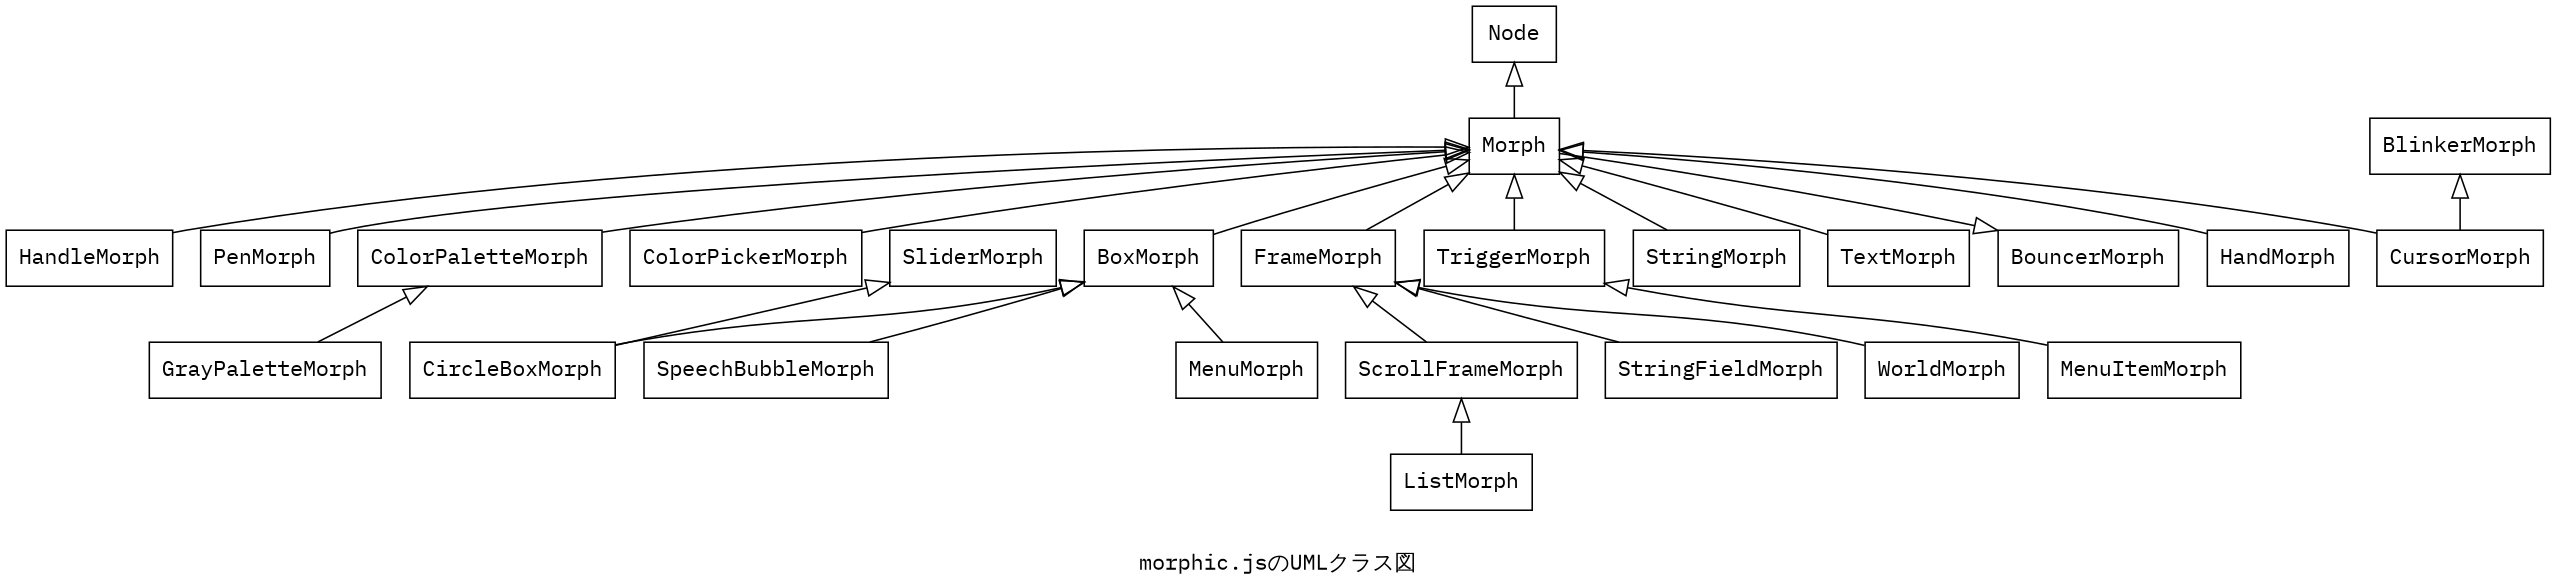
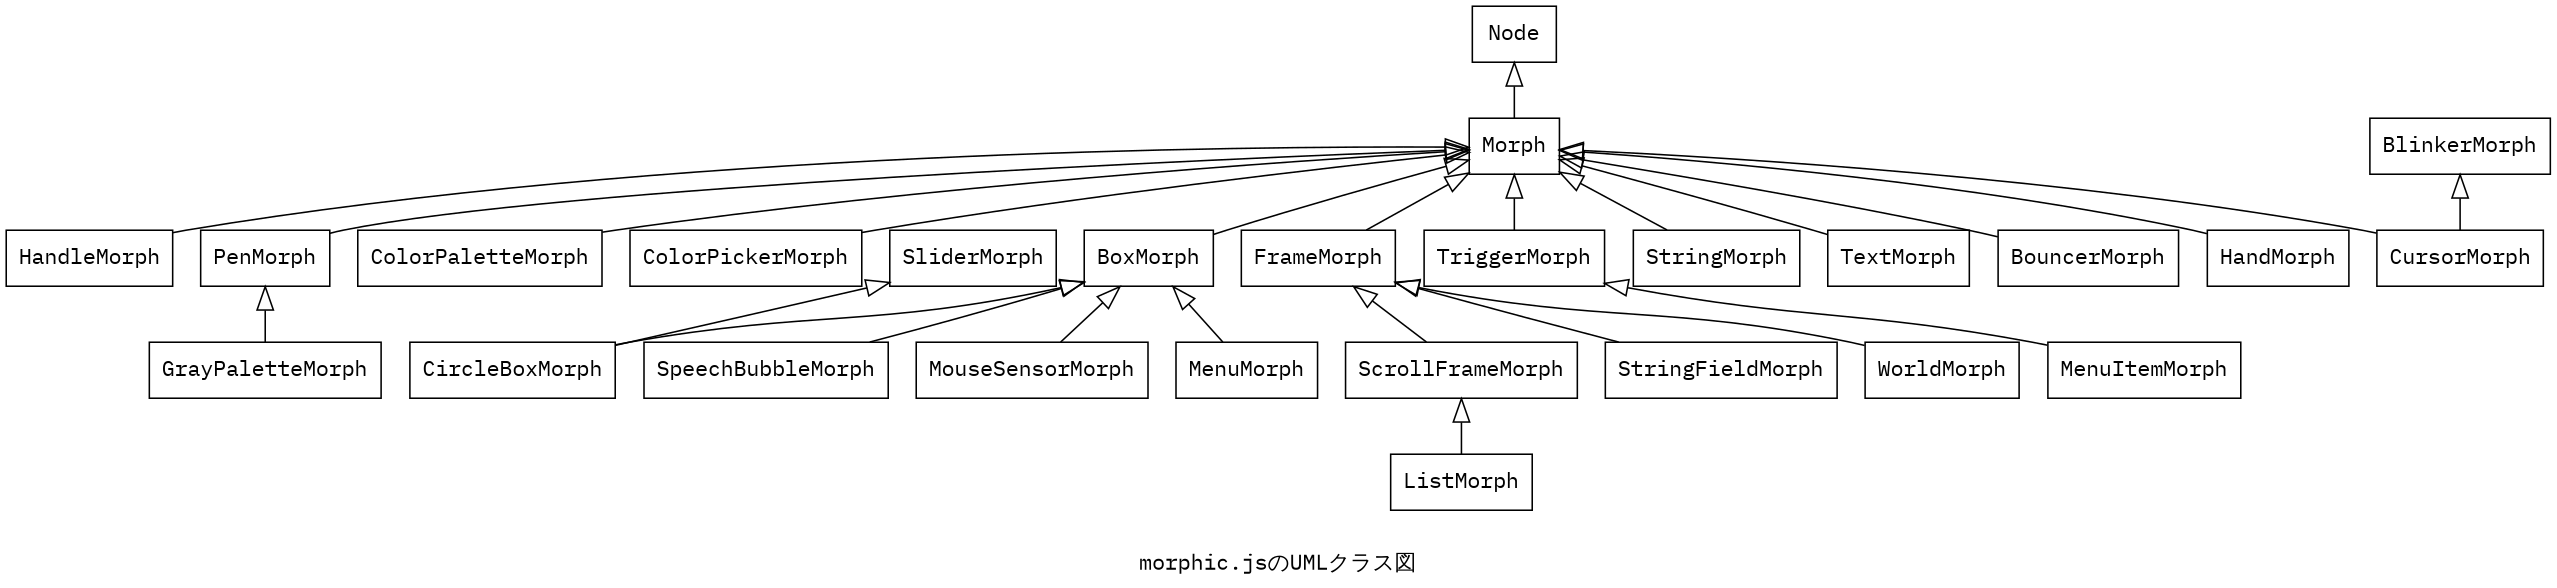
(1768, 187) -> (1791, 196)
(362, 319) -> (265, 326)
none -> (1032, 370)
